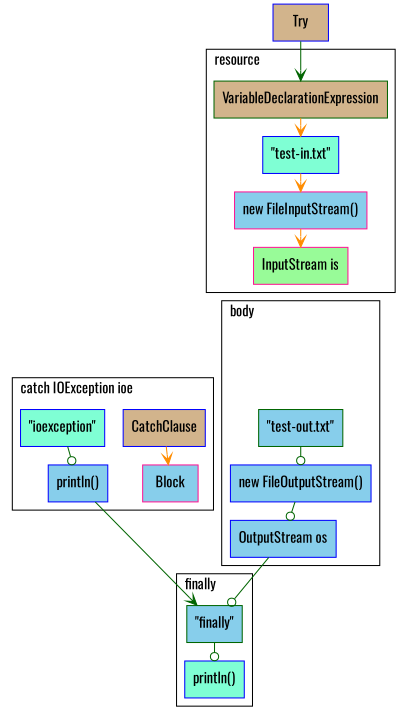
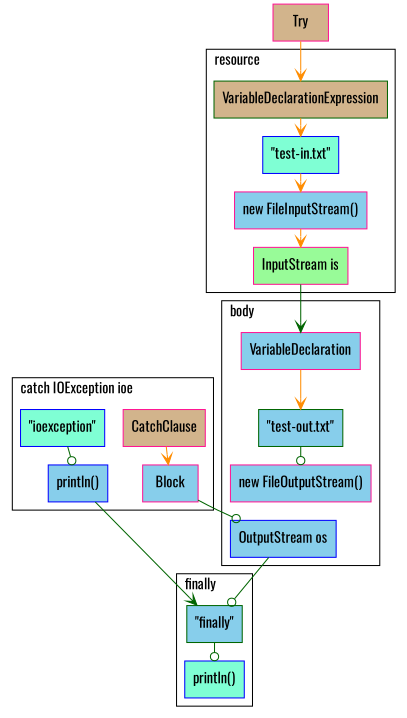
(301, 23) -> (301, 23)
(301, 56) -> (301, 56)
none -> (301, 351)
(164, 428) -> (164, 428)
(301, 483) -> (301, 483)
(293, 507) -> (215, 509)
